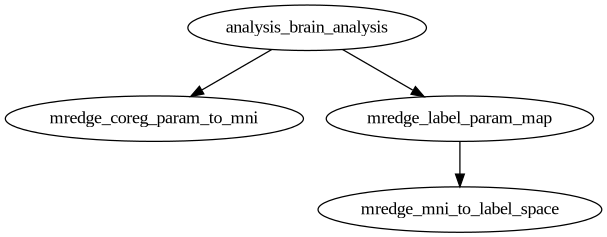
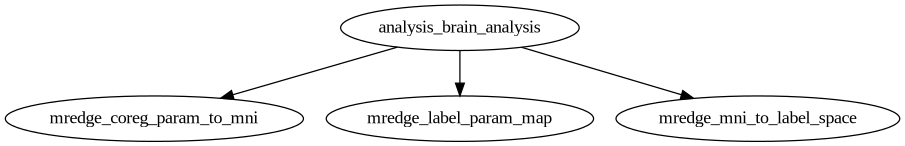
(460, 158) -> (601, 71)
